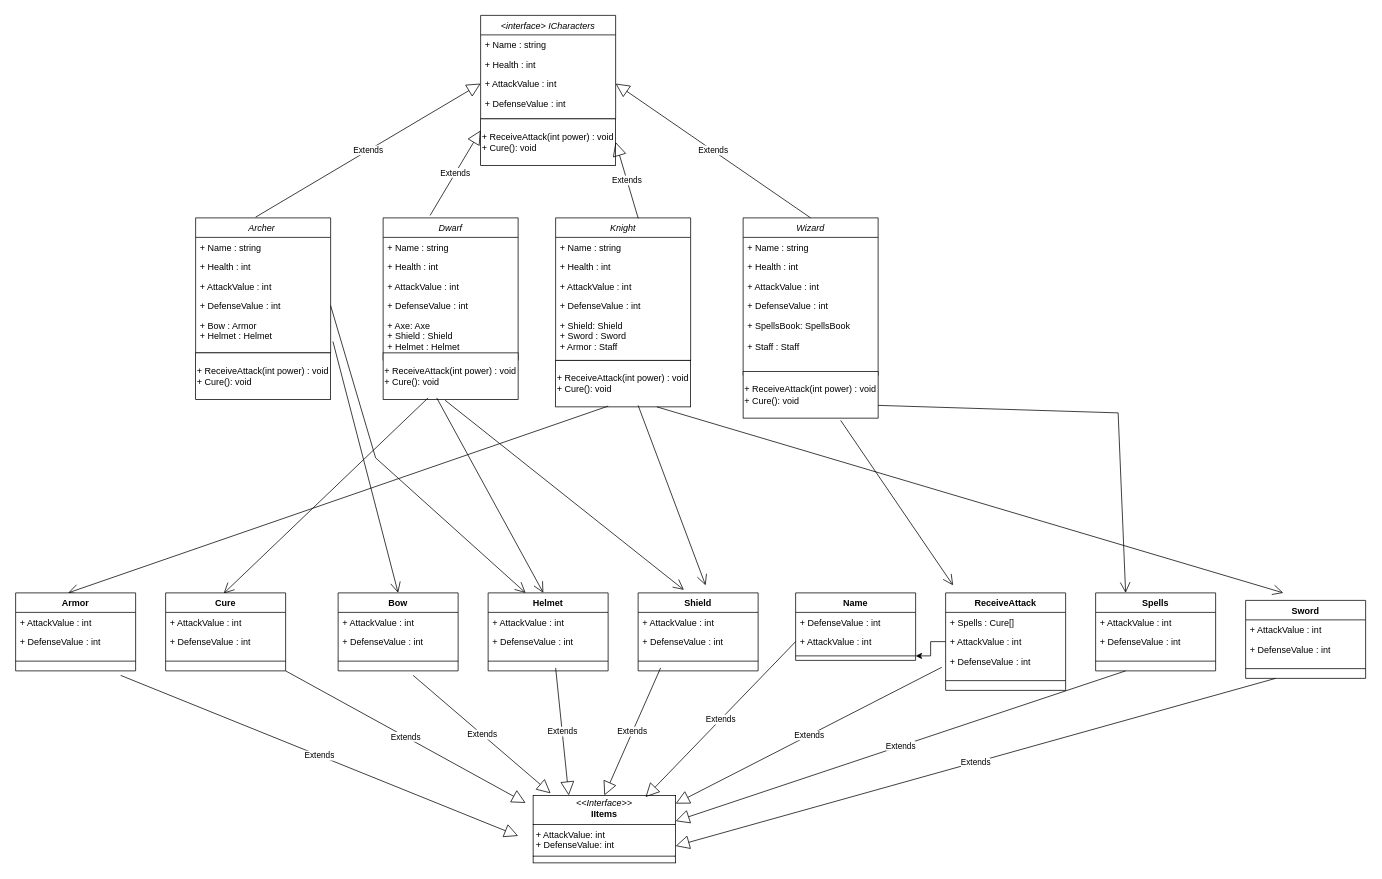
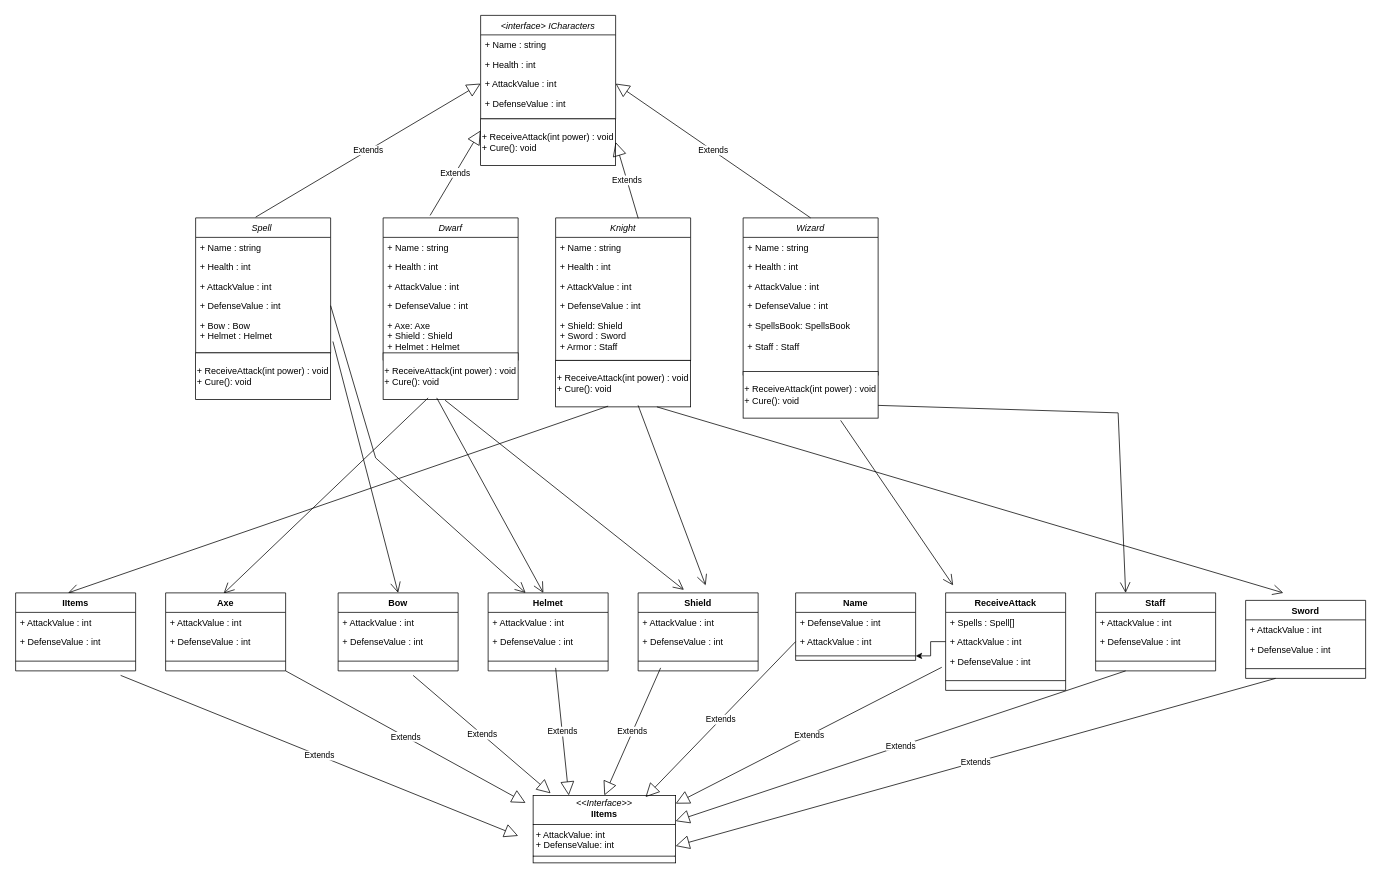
(263, 228) -> (263, 228)
(228, 326) -> (223, 326)
(75, 604) -> (75, 604)
(225, 604) -> (225, 604)
(1155, 604) -> (1155, 604)
(986, 623) -> (986, 623)
